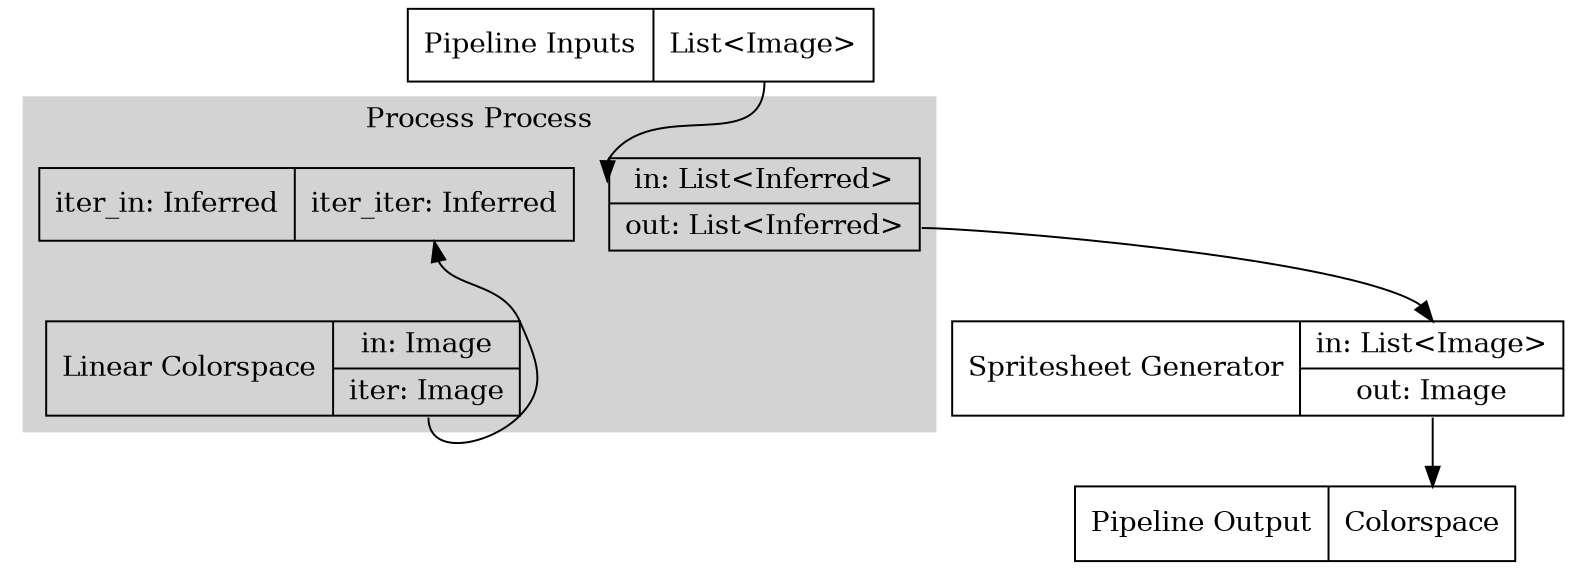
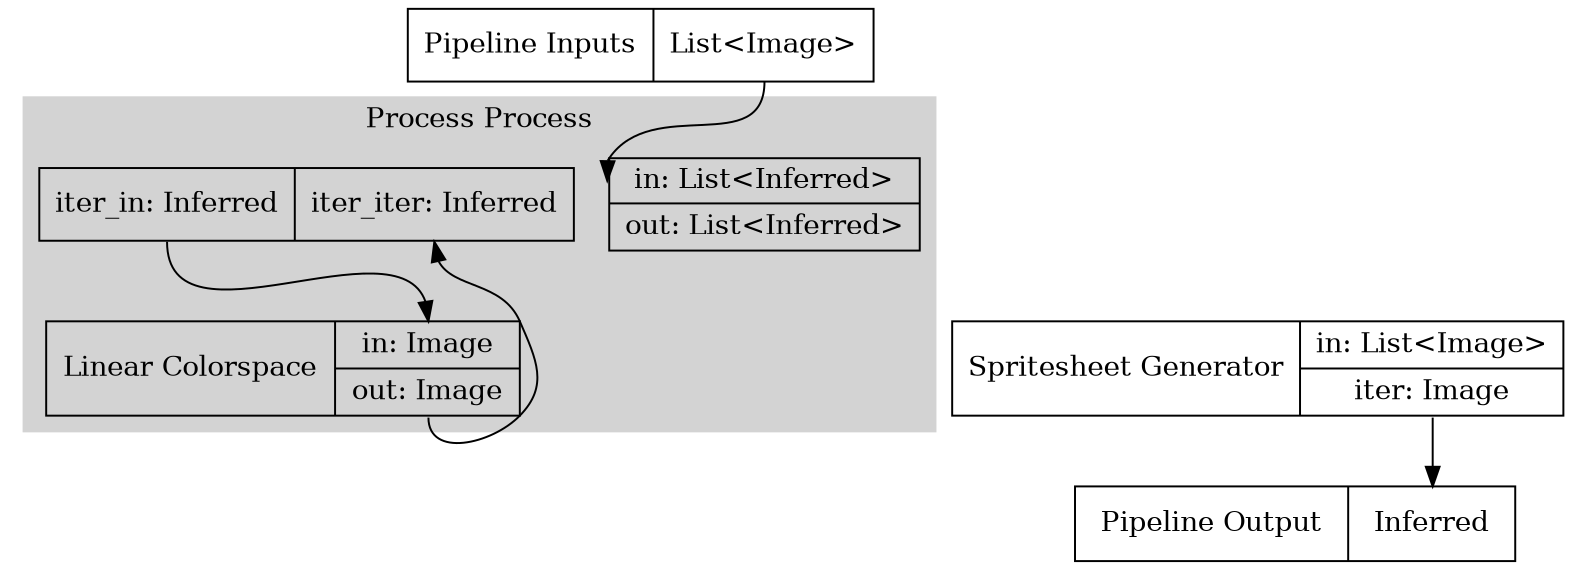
(1174, 250) -> none
none -> (288, 283)
(426, 391) -> (427, 391)
(1432, 391) -> (1432, 391)
(1422, 523) -> (1432, 523)
